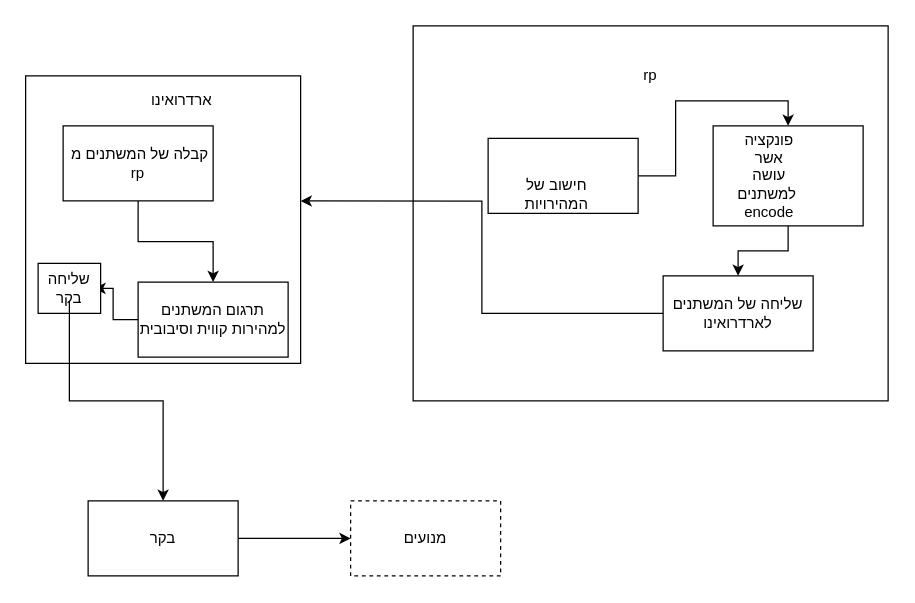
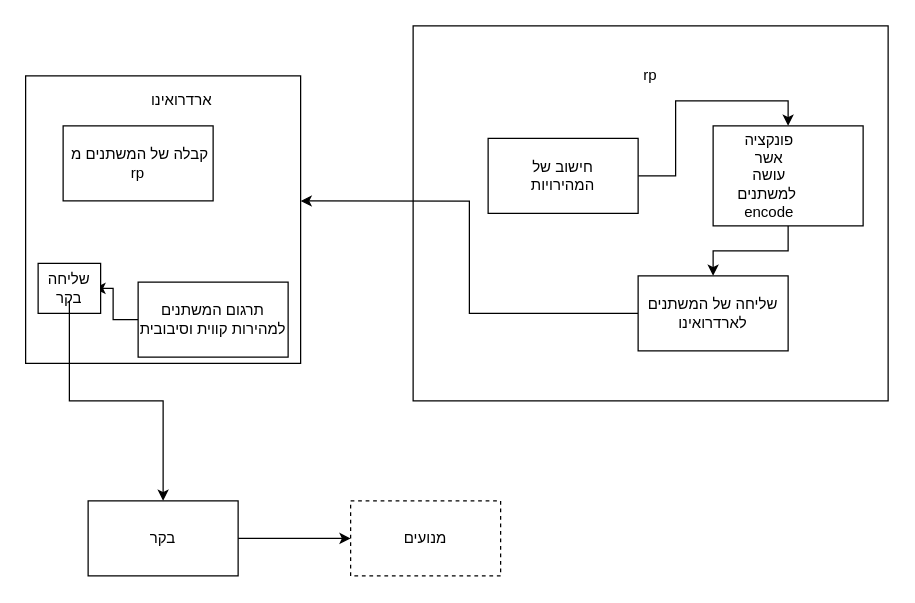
(557, 194) -> (563, 176)
(171, 241) -> none
(738, 313) -> (713, 313)
